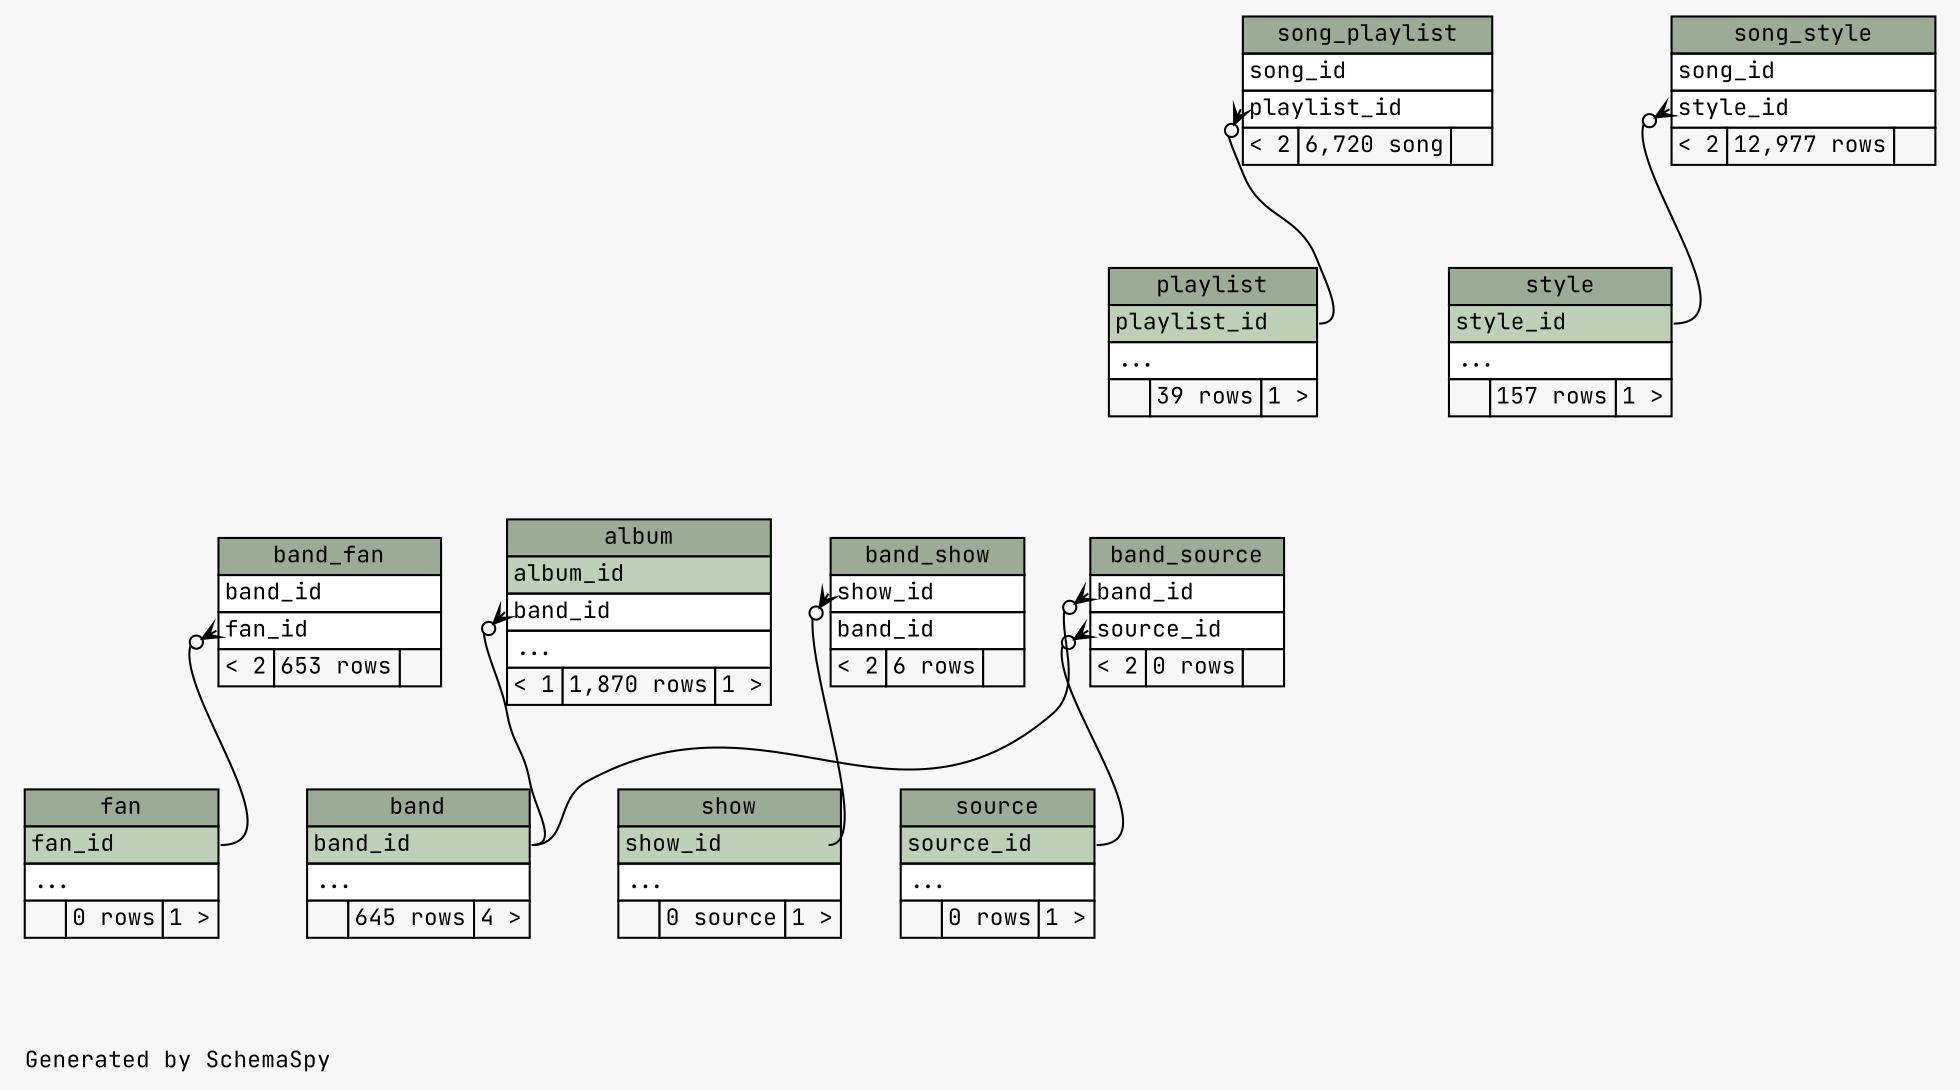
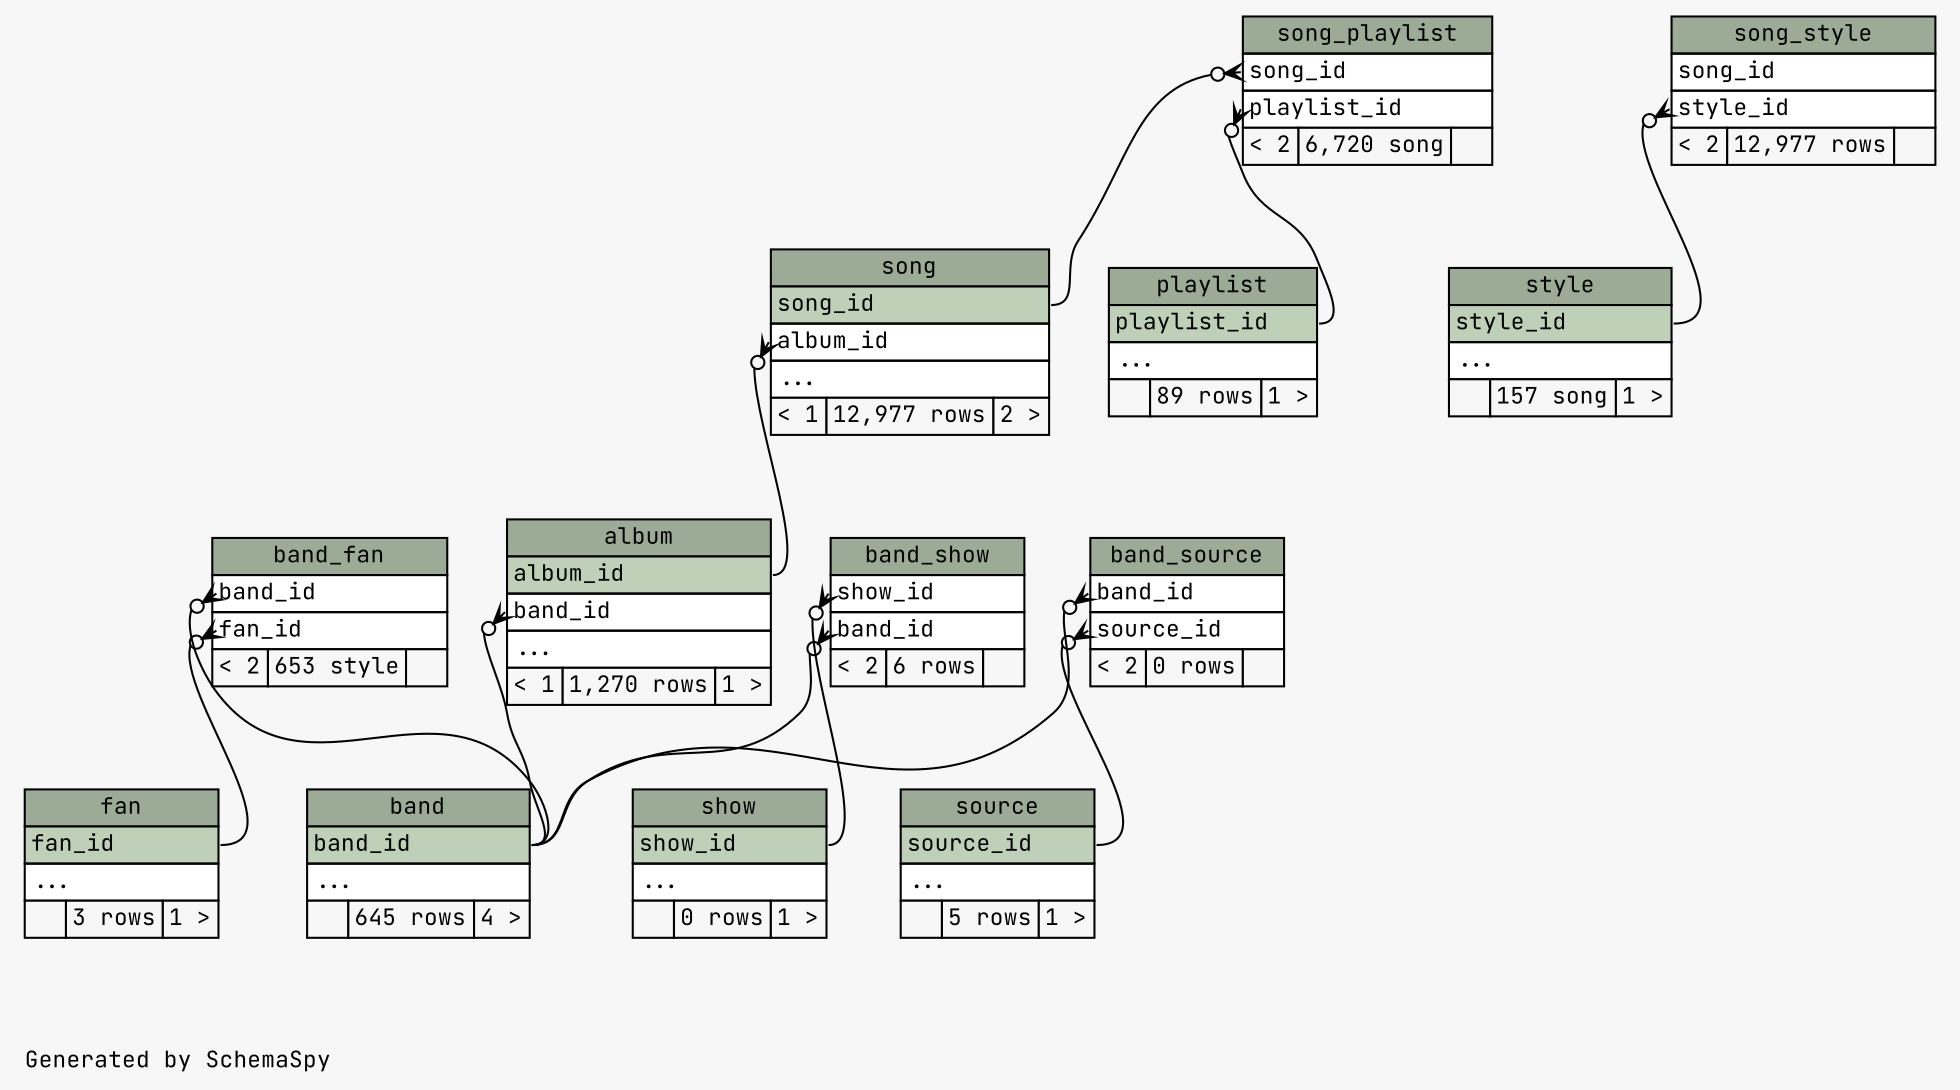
none -> (909, 342)
(1206, 397) -> (1206, 397)
(1553, 397) -> (1553, 397)
(337, 667) -> (337, 667)
(639, 685) -> (639, 685)
none -> (765, 737)
none -> (367, 739)
(114, 918) -> (114, 918)
(722, 918) -> (722, 918)
(990, 918) -> (990, 918)
